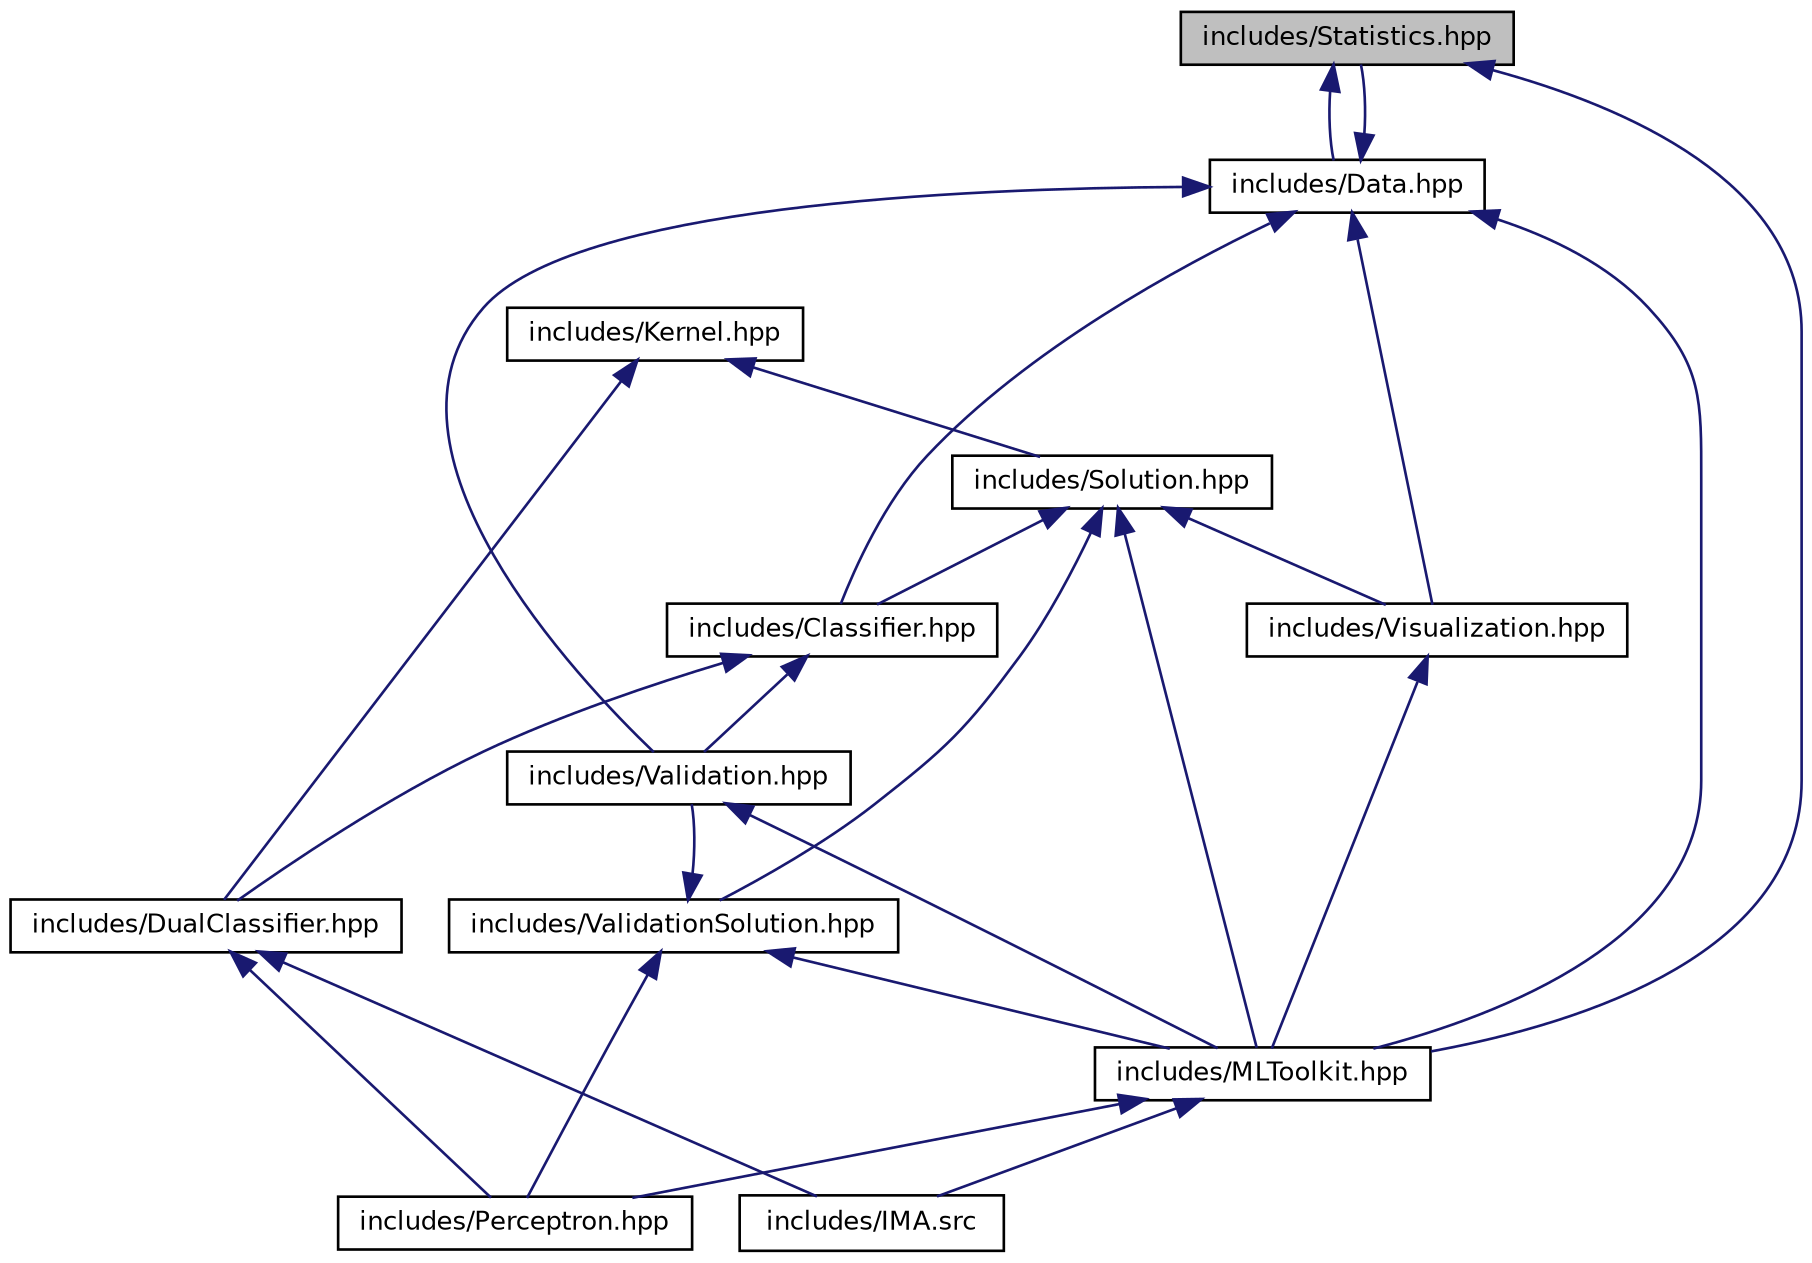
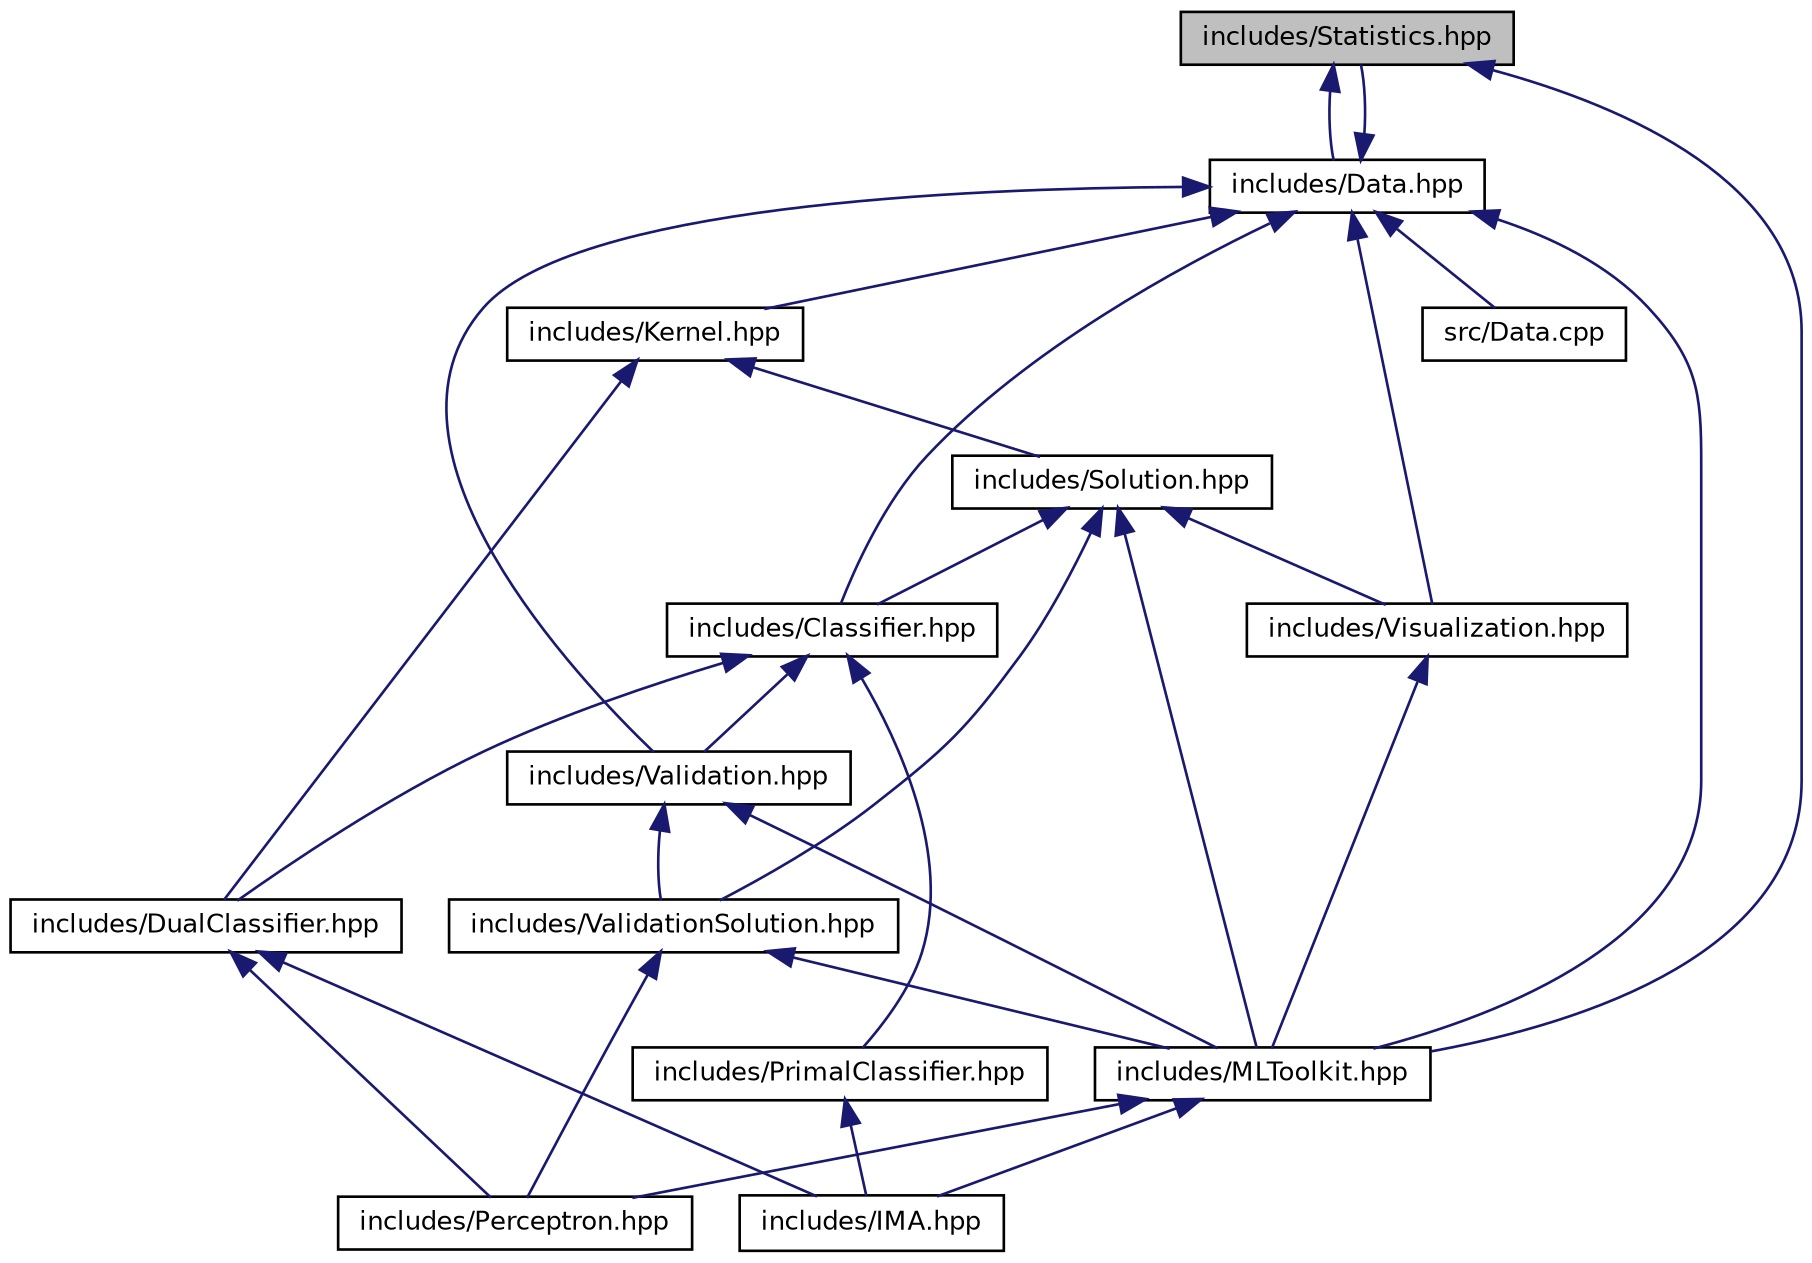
none -> (988, 263)
none -> (1524, 334)
(694, 839) -> (658, 865)
none -> (840, 1074)
(872, 1223) -> (872, 1223)
